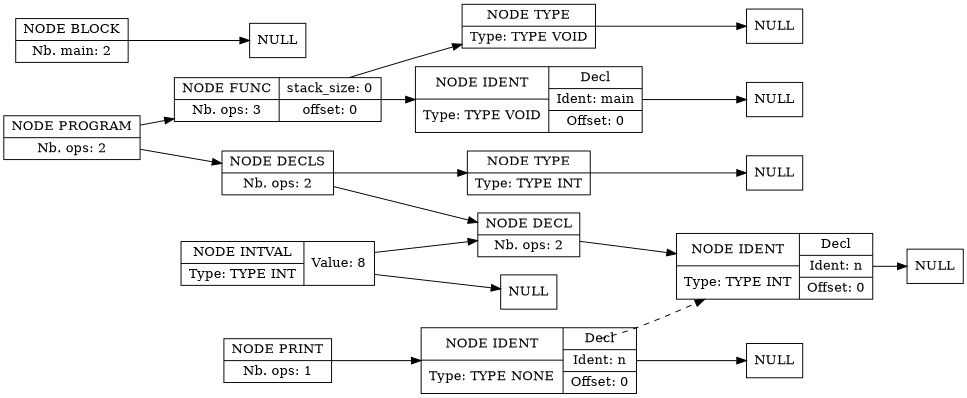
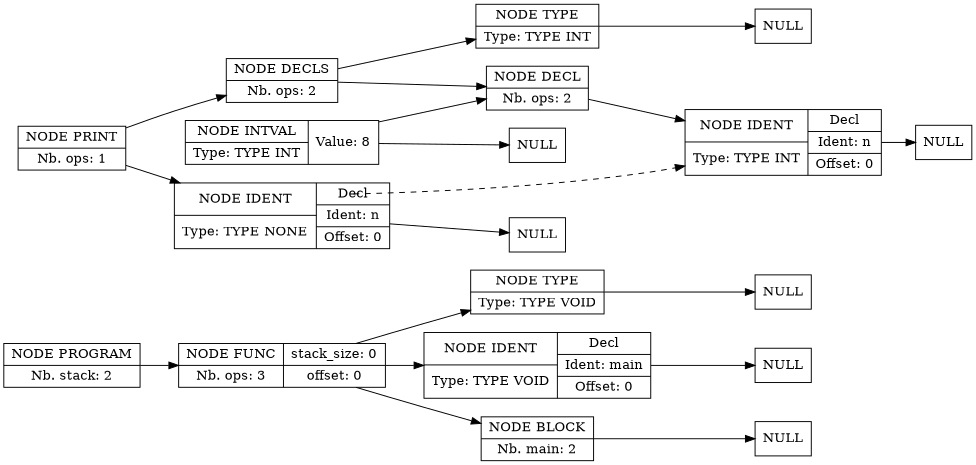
(72, 148) -> (72, 376)
(176, 156) -> (171, 112)
none -> (414, 404)
